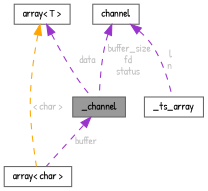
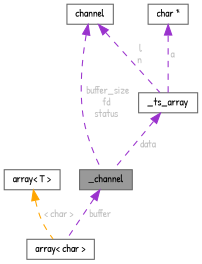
none -> (168, 14)
(70, 67) -> (134, 145)
